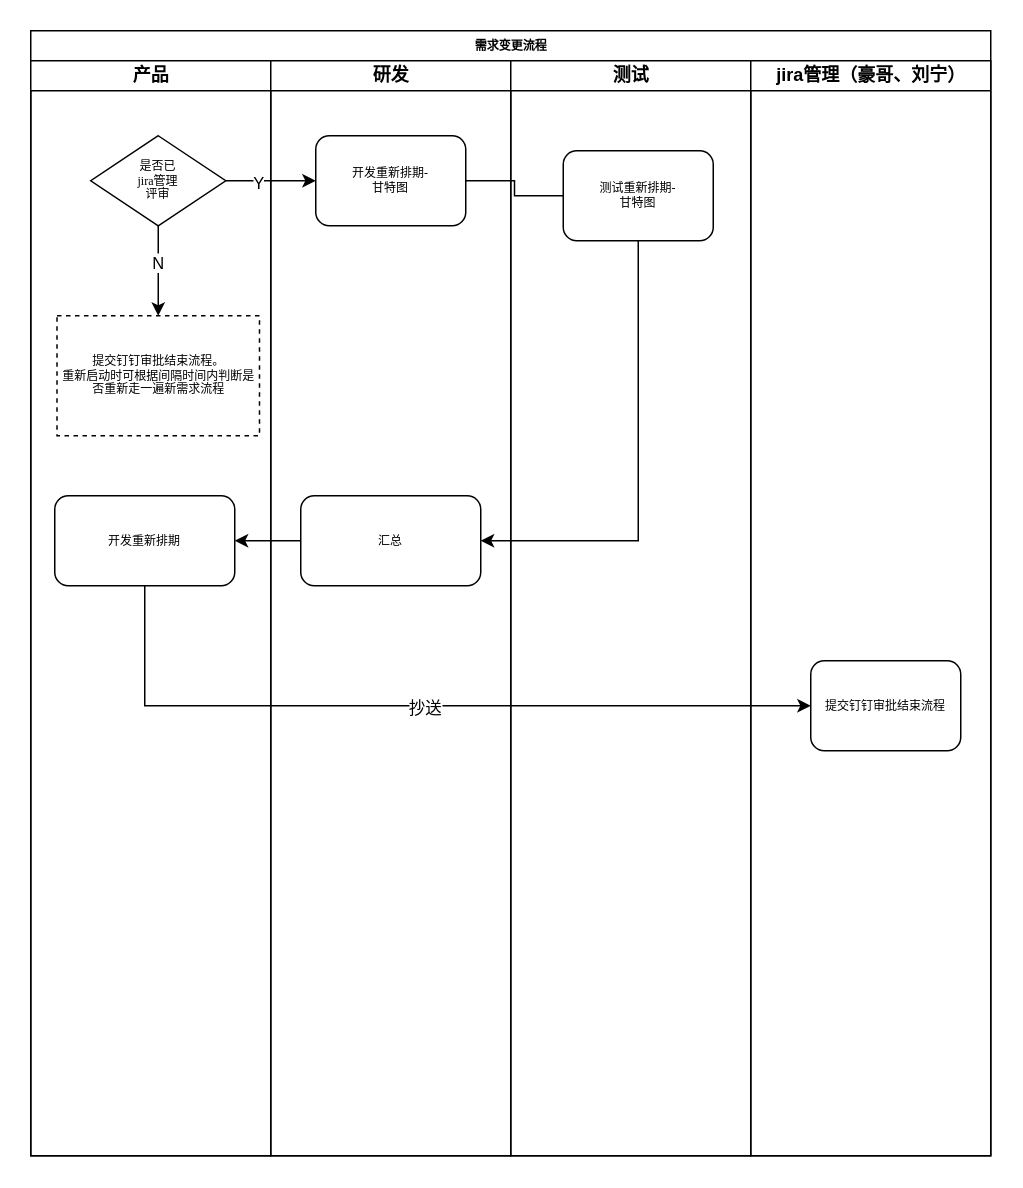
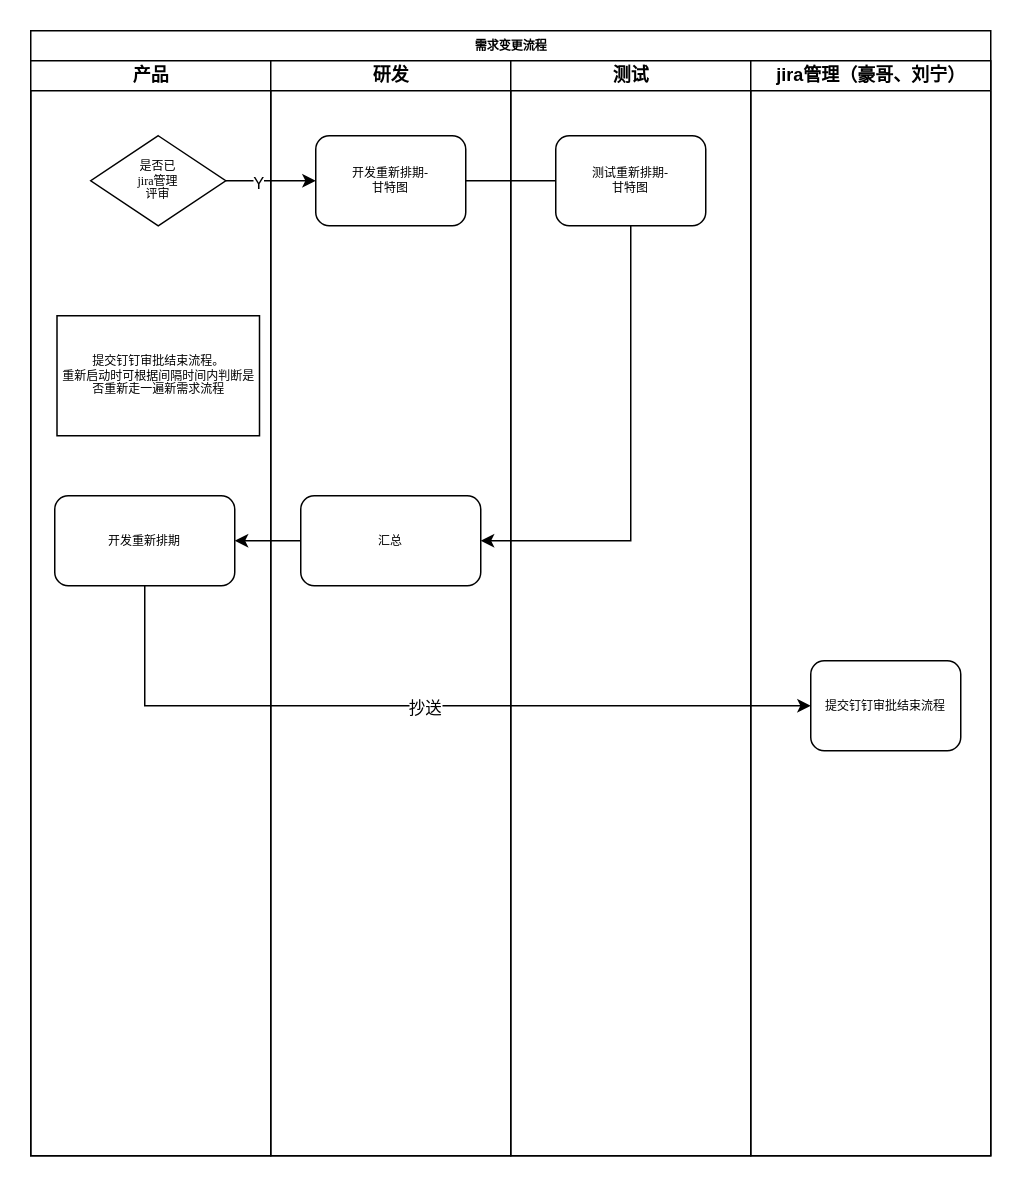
(638, 196) -> (631, 181)
(158, 266) -> none
(158, 376) -> (158, 376)
